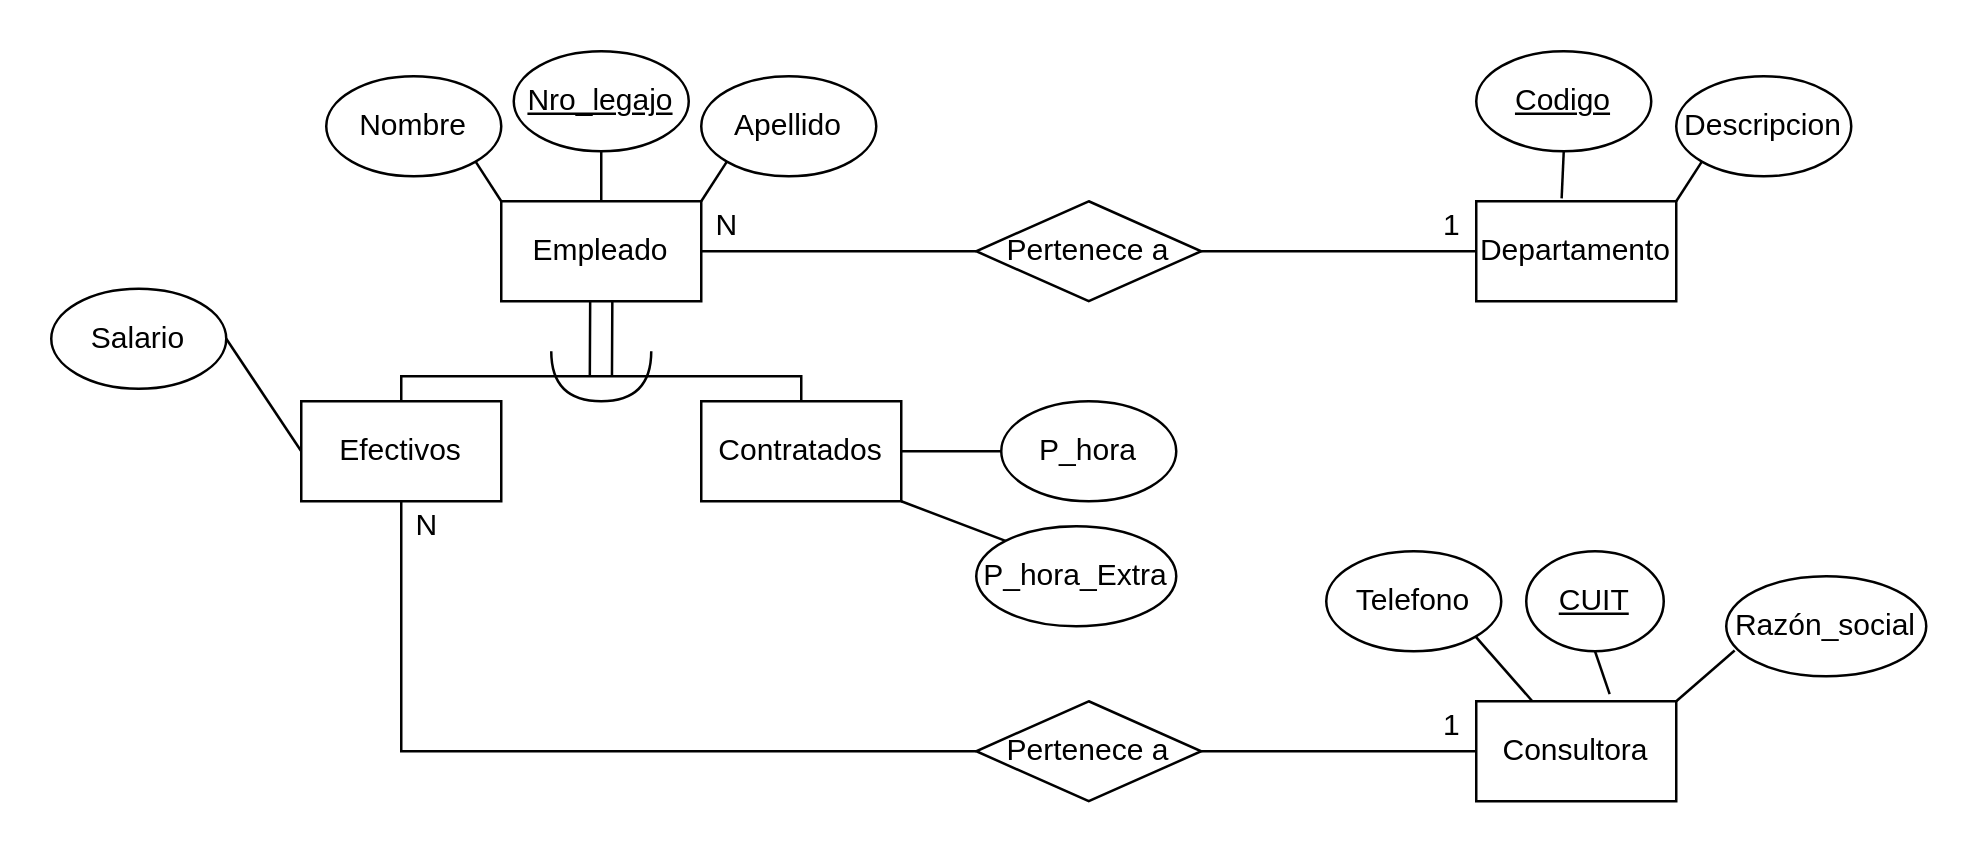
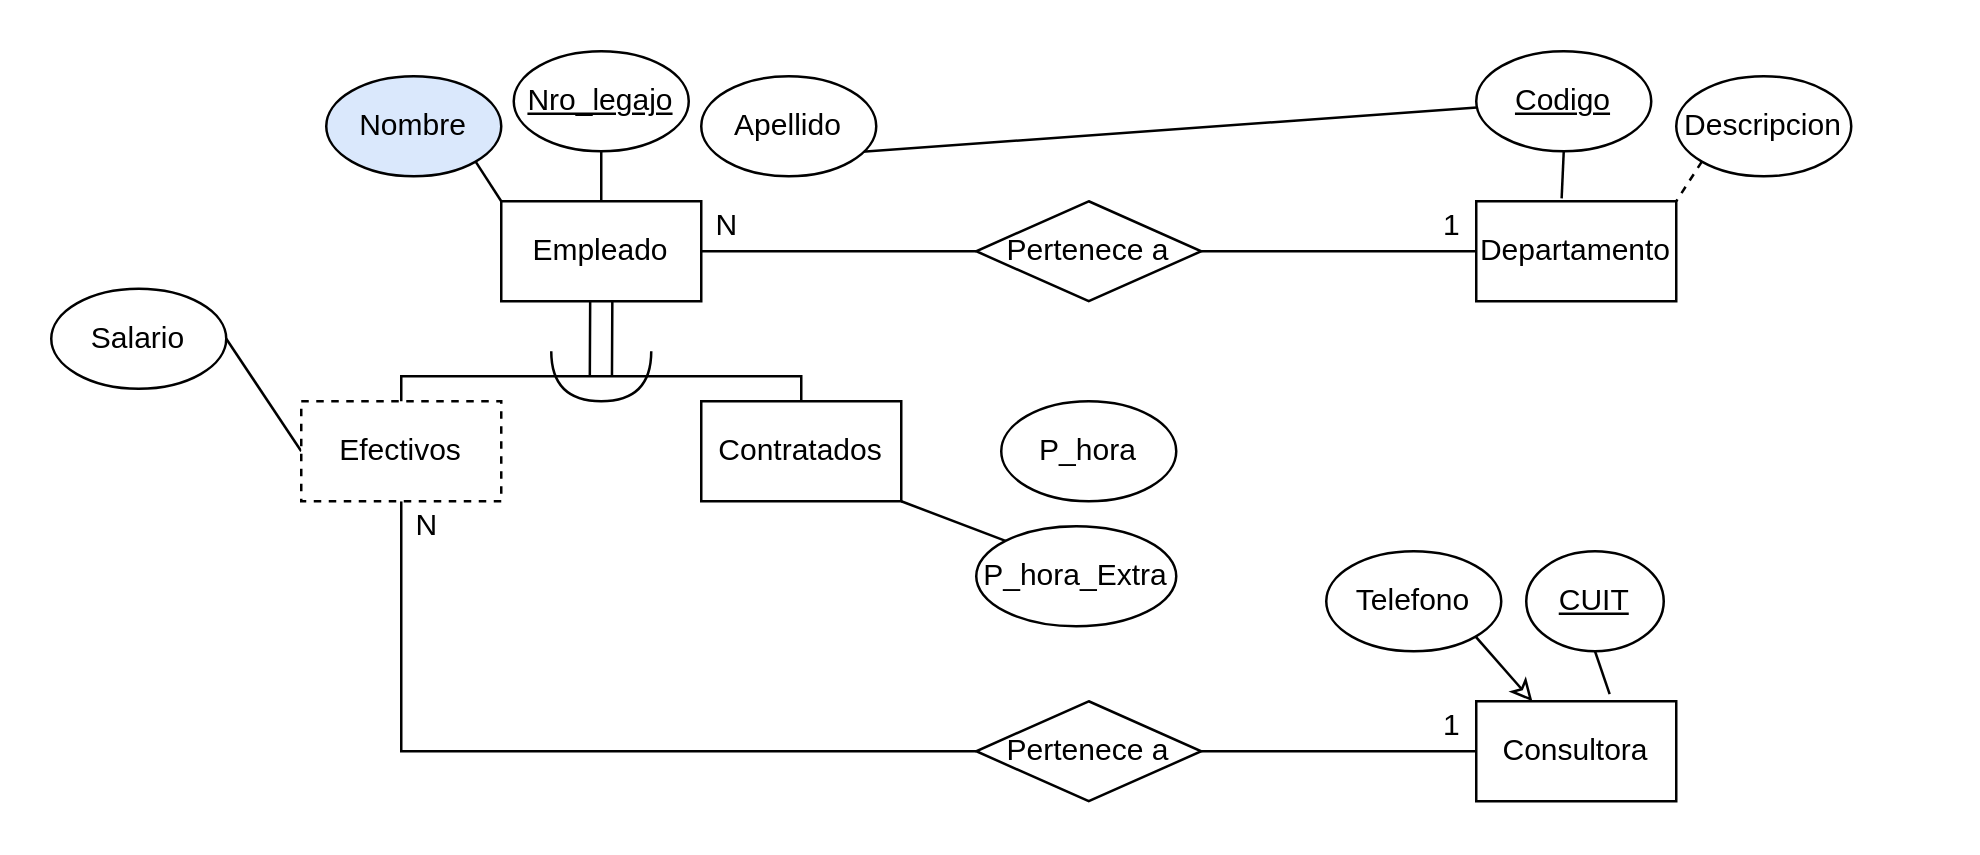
(414, 126) -> (414, 126)
(714, 181) -> (1169, 130)
(1688, 184) -> (1688, 184)
(401, 451) -> (401, 451)
(951, 451) -> none
(1826, 626) -> none
(1705, 676) -> none
(1525, 693) -> (1521, 688)
